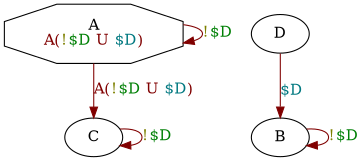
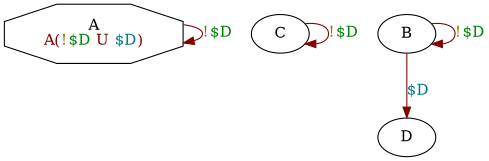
(280, 80) -> (407, 80)
(94, 85) -> none
